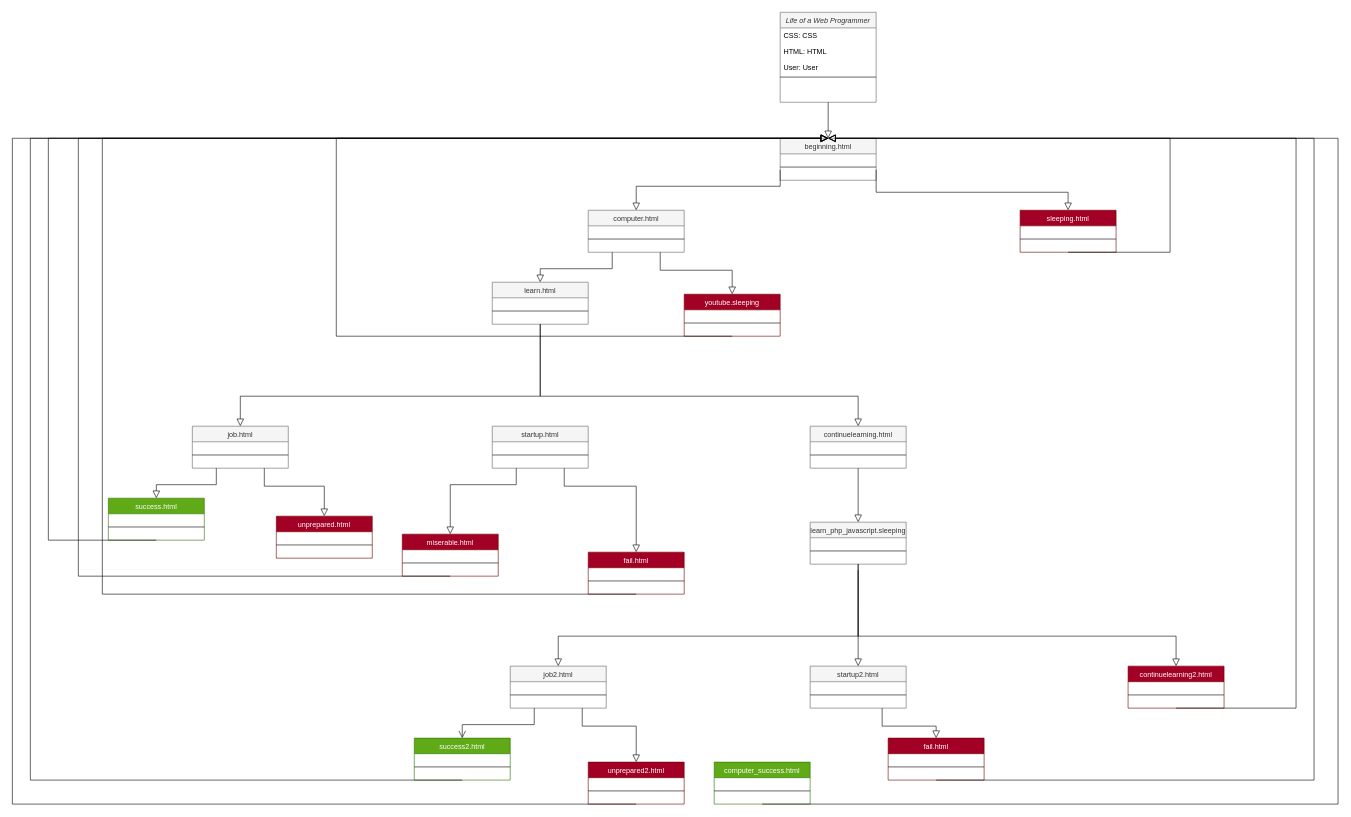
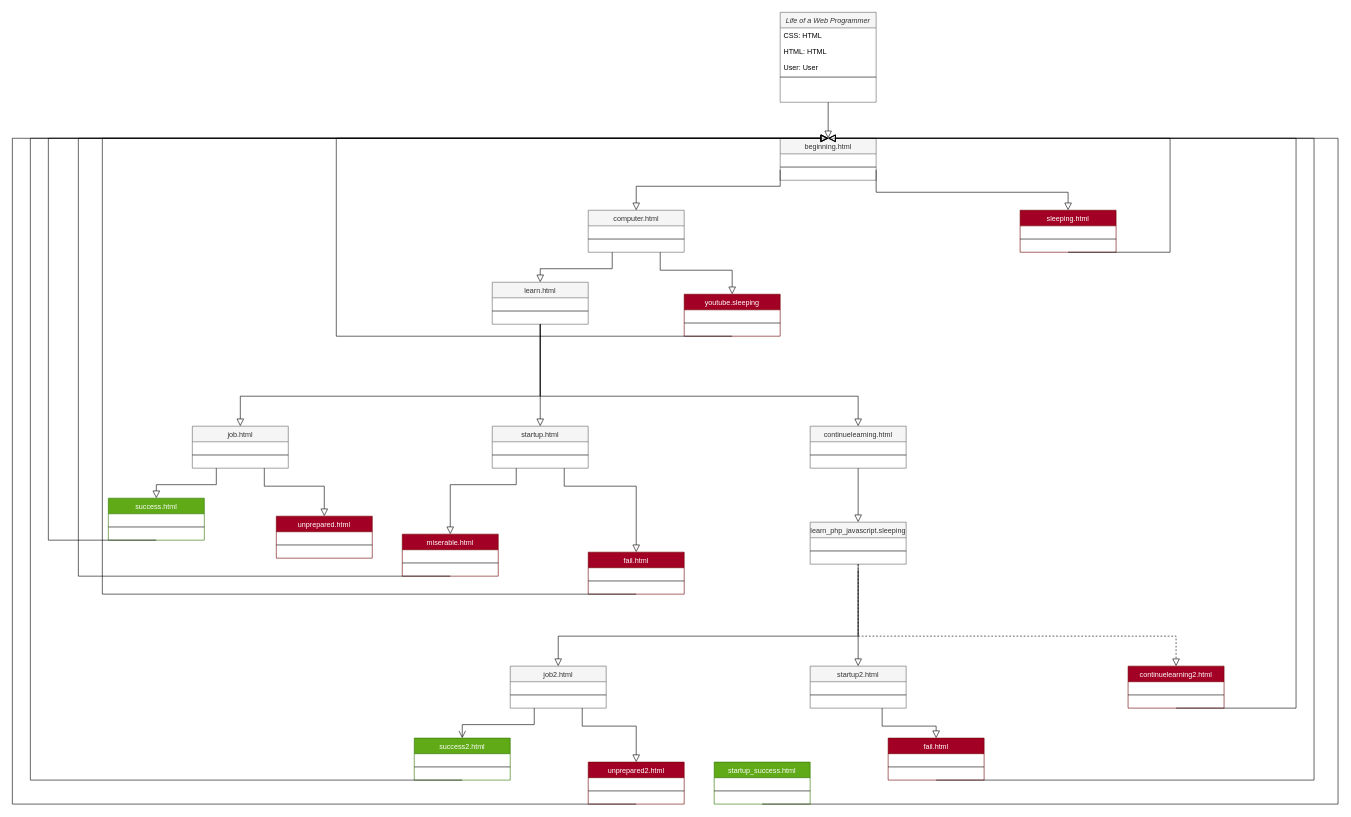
(798, 36) -> (800, 36)
none -> (540, 409)
(1028, 636) -> (1028, 636)
(762, 770) -> (762, 770)
